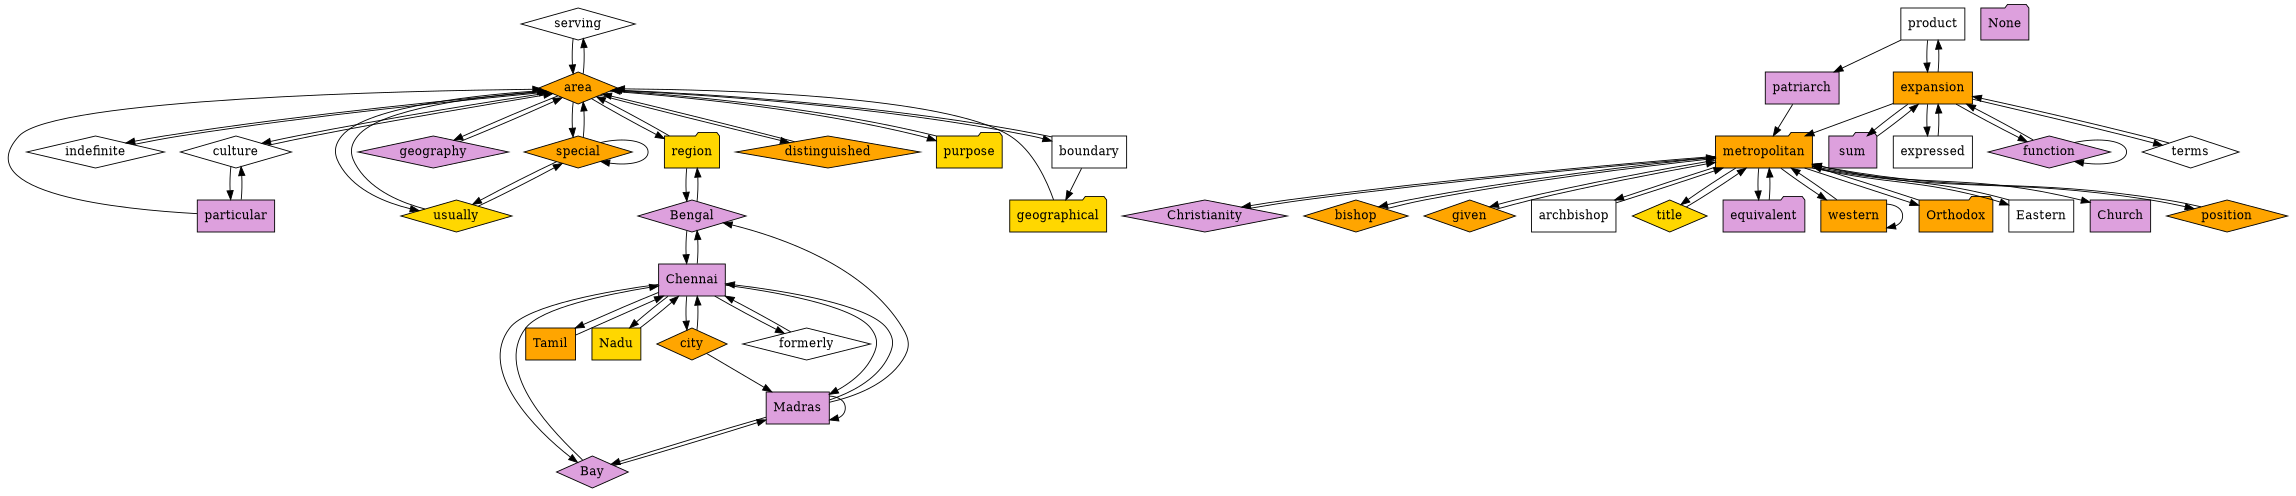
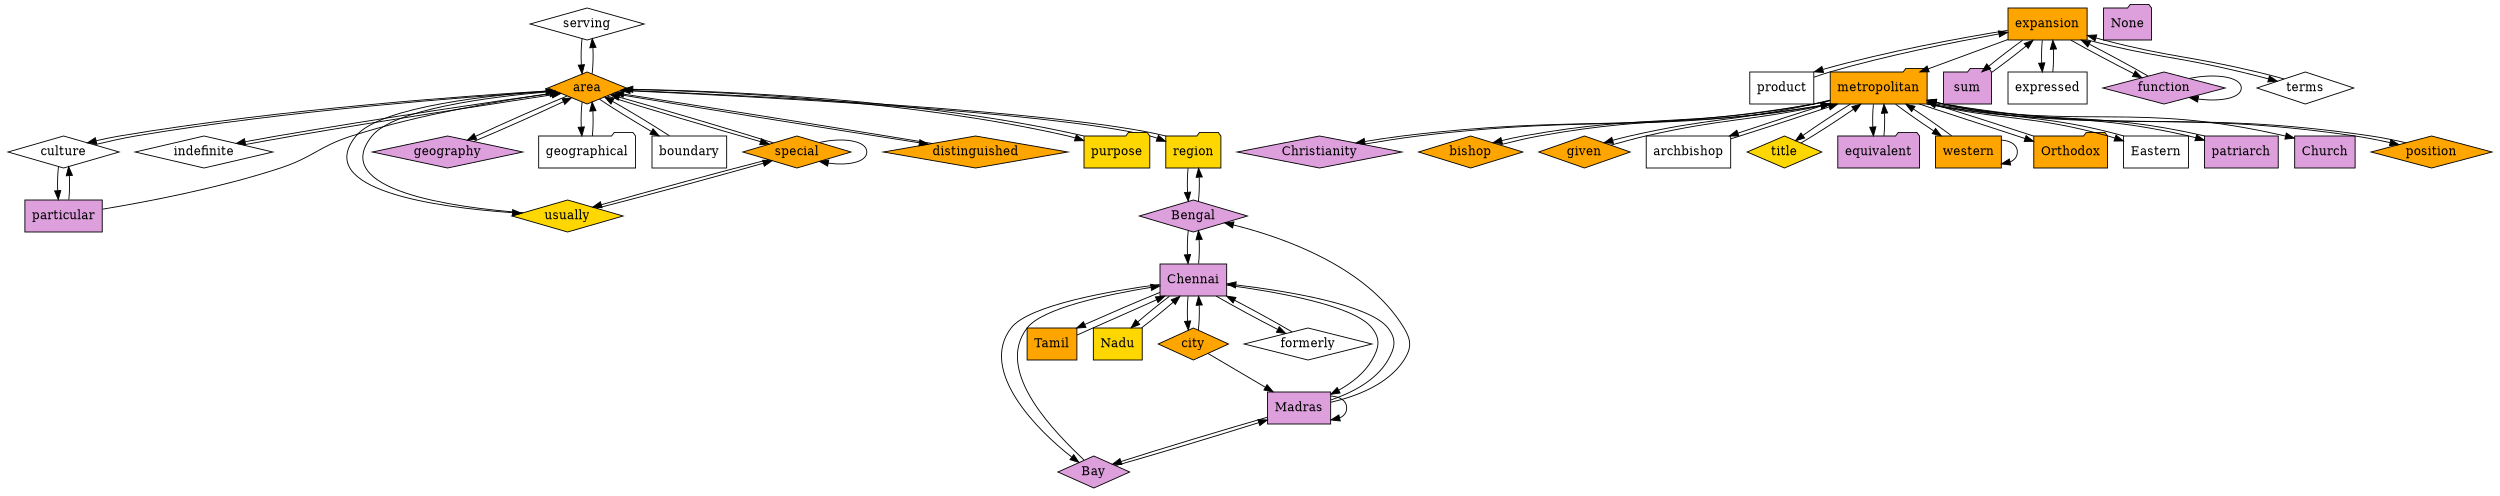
(1872, 54) -> (2062, 119)
(1076, 180) -> (581, 114)
(1058, 216) -> (587, 152)
